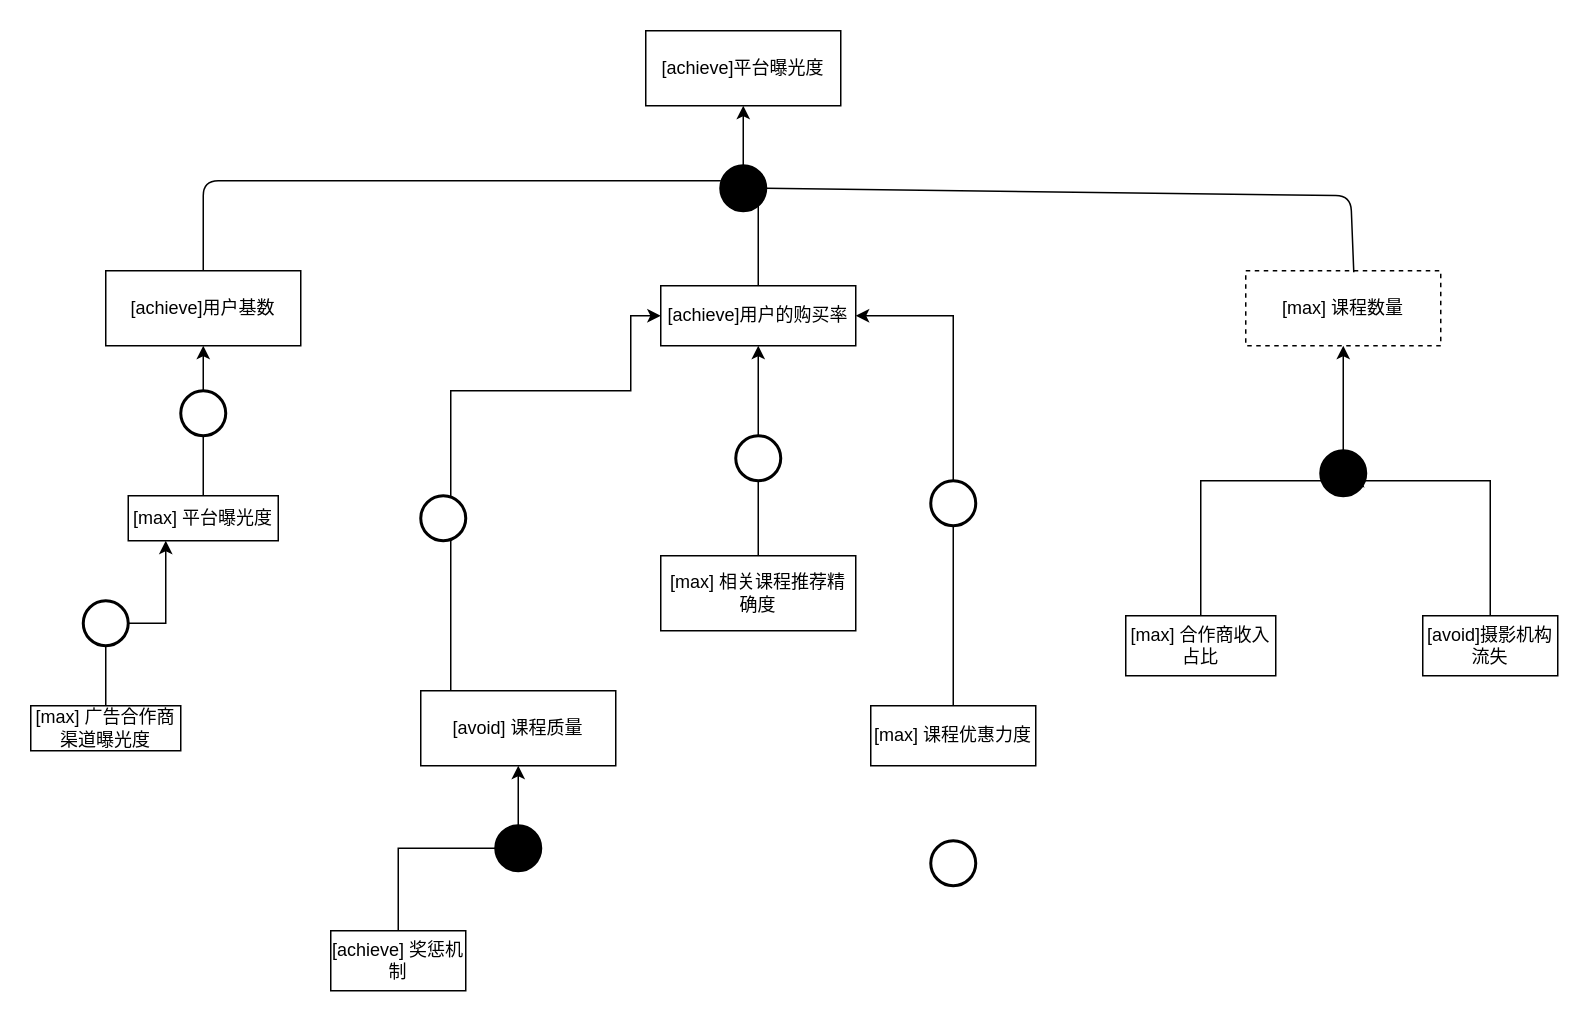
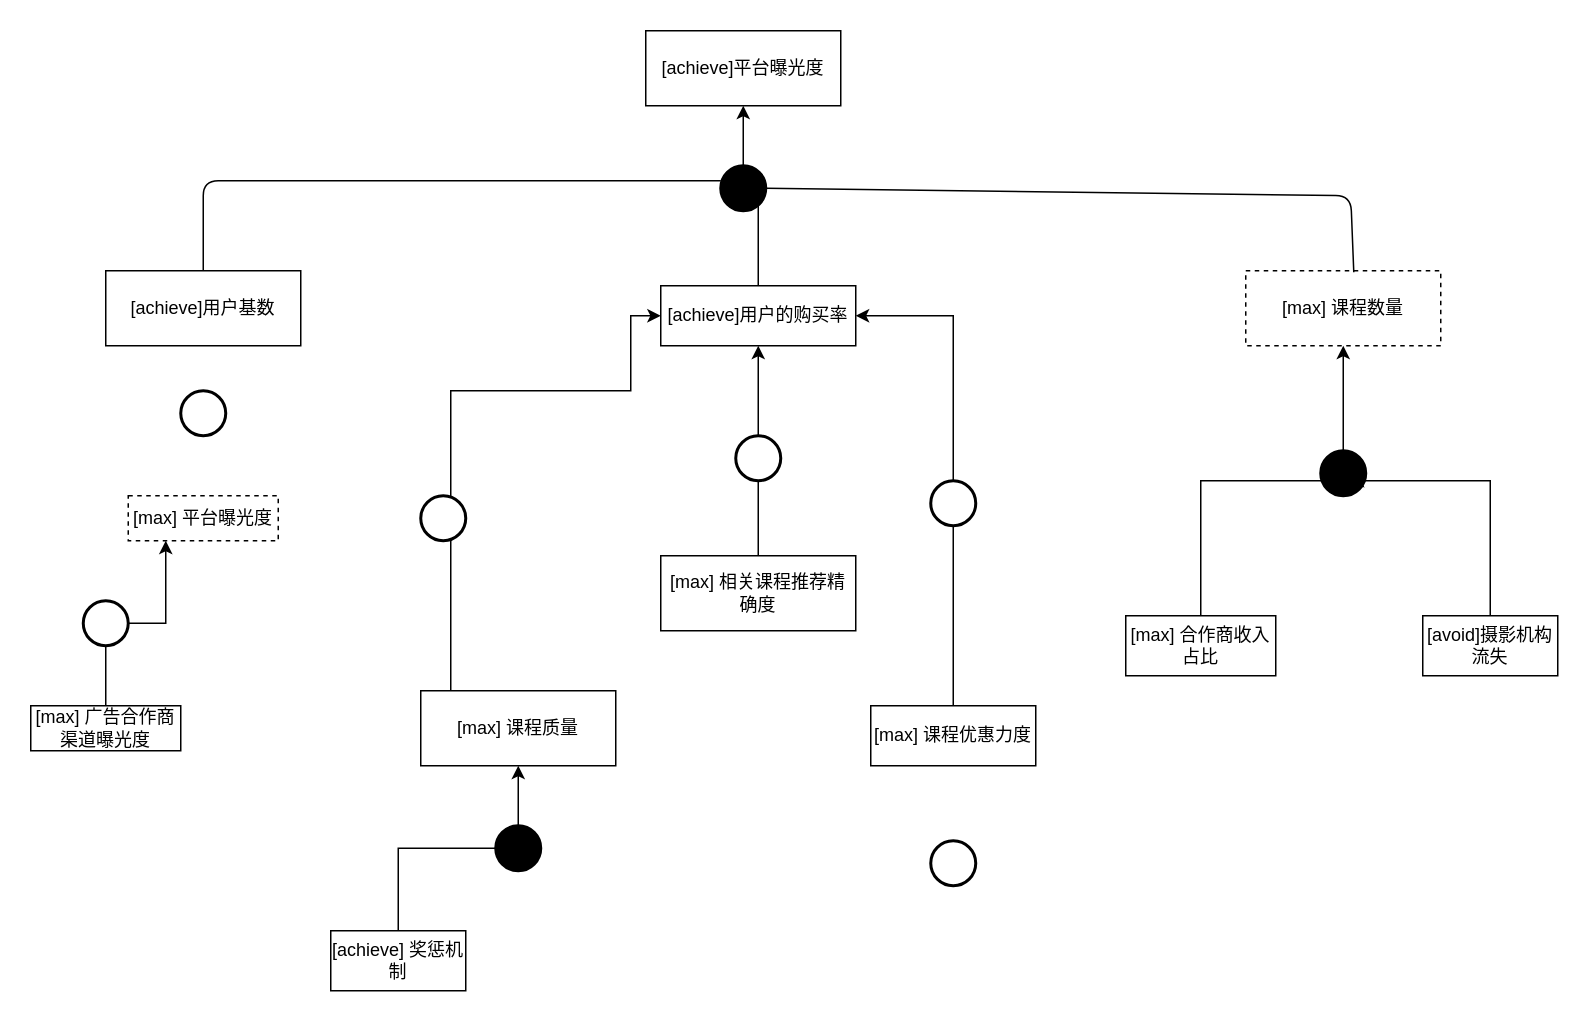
(203, 466) -> none
(203, 518) -> (203, 518)
(518, 728) -> (518, 728)
